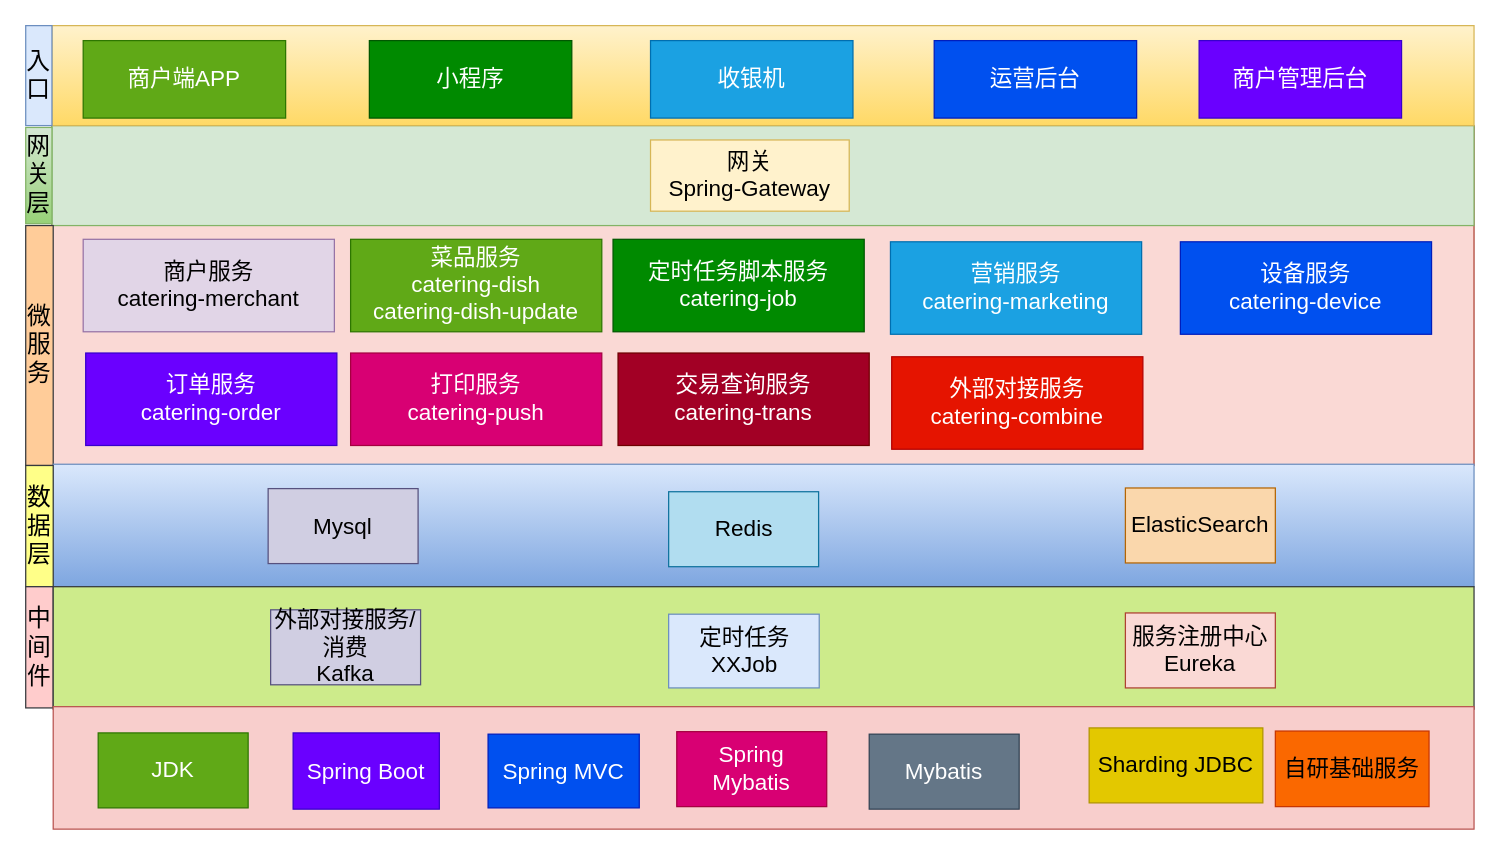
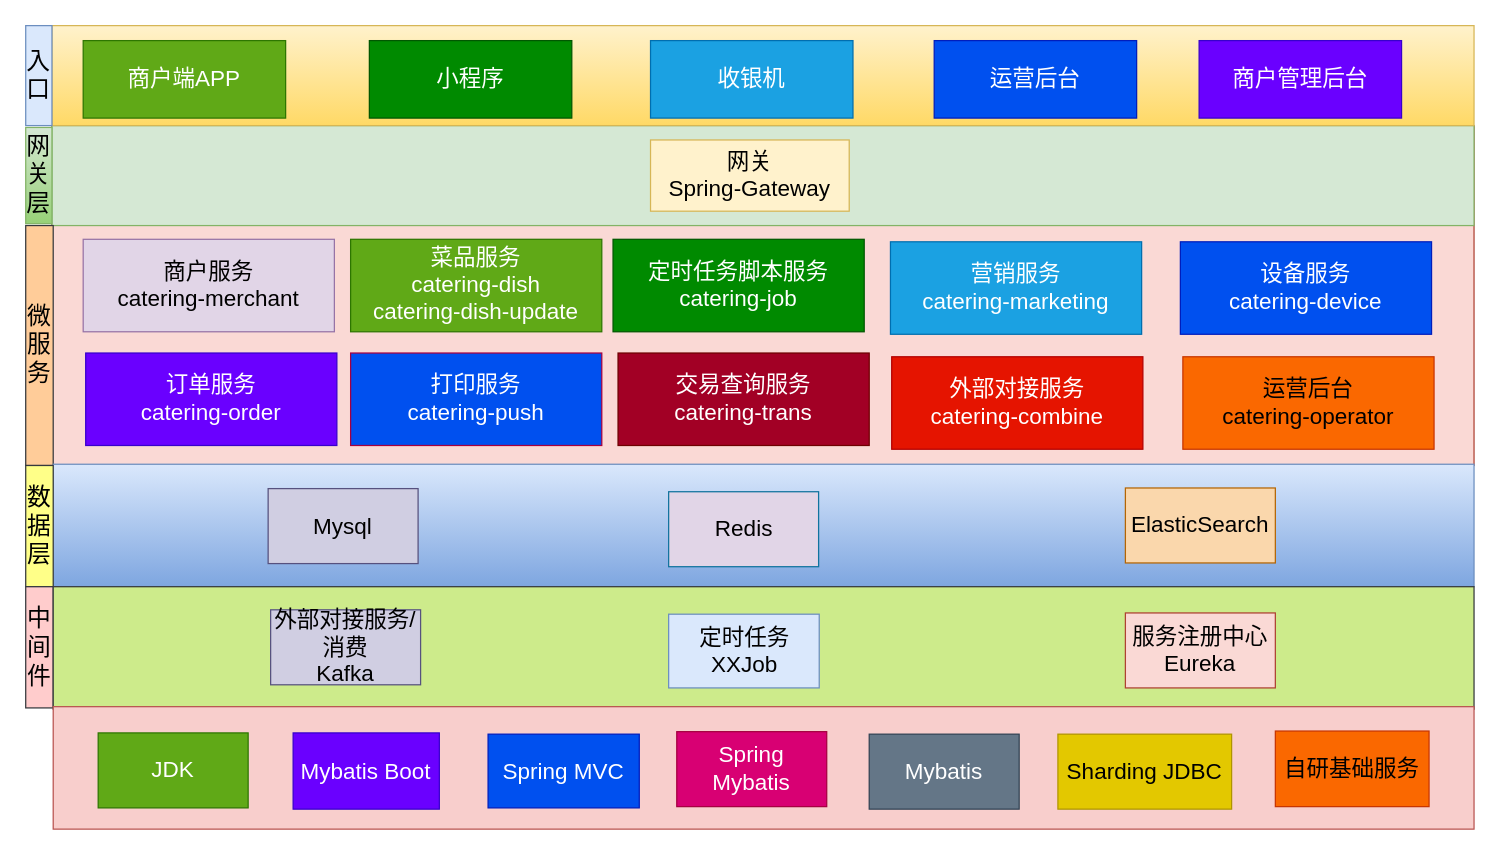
(476, 399) -> (476, 399)
none -> (1309, 403)
(744, 529) -> (744, 529)
(1176, 766) -> (1145, 772)
(366, 772) -> (366, 772)
